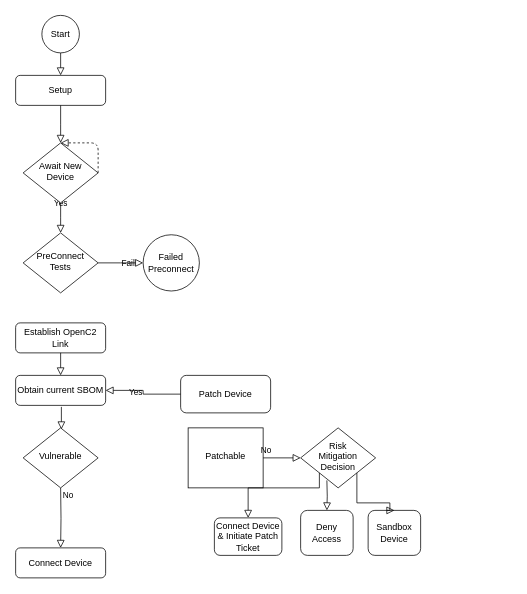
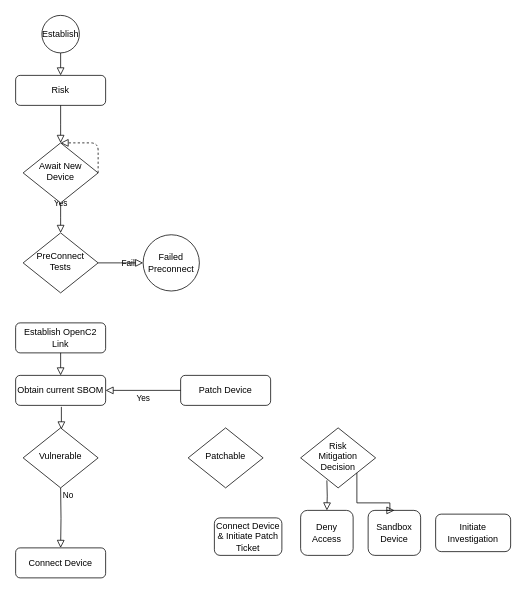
(60, 34) -> (60, 34)
(60, 90) -> (60, 90)
(225, 394) -> (225, 390)
(225, 458) -> (225, 458)
(277, 458) -> none
(280, 488) -> none
none -> (473, 533)
